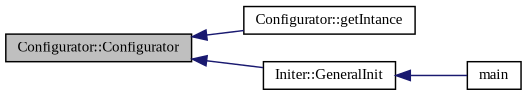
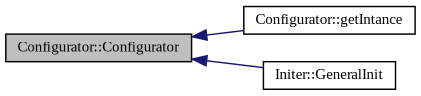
(494, 75) -> none
